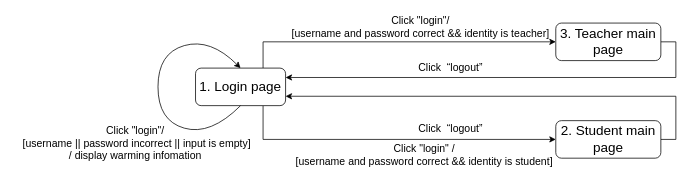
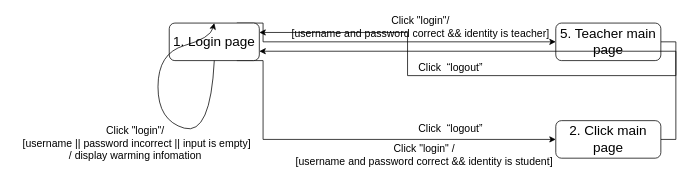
(608, 42) -> (608, 42)
(240, 87) -> (214, 42)
(608, 139) -> (608, 139)
